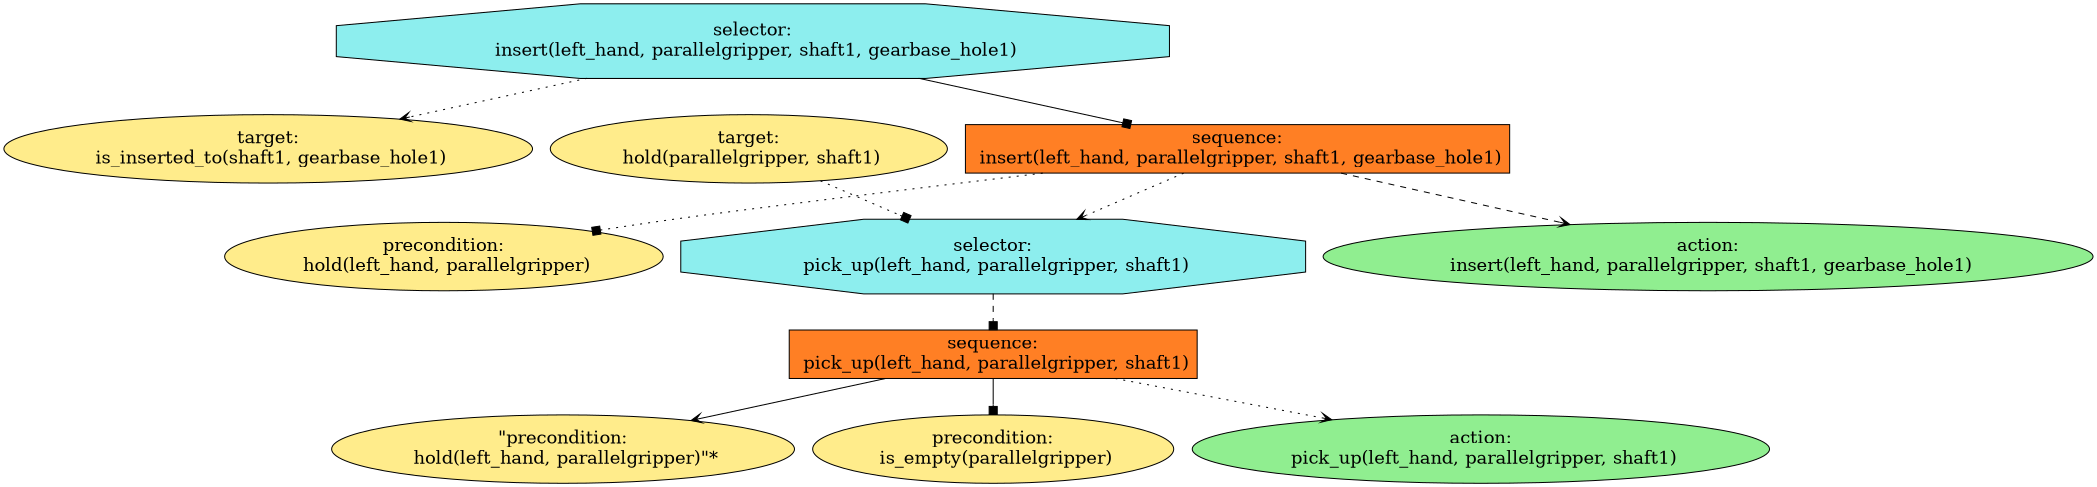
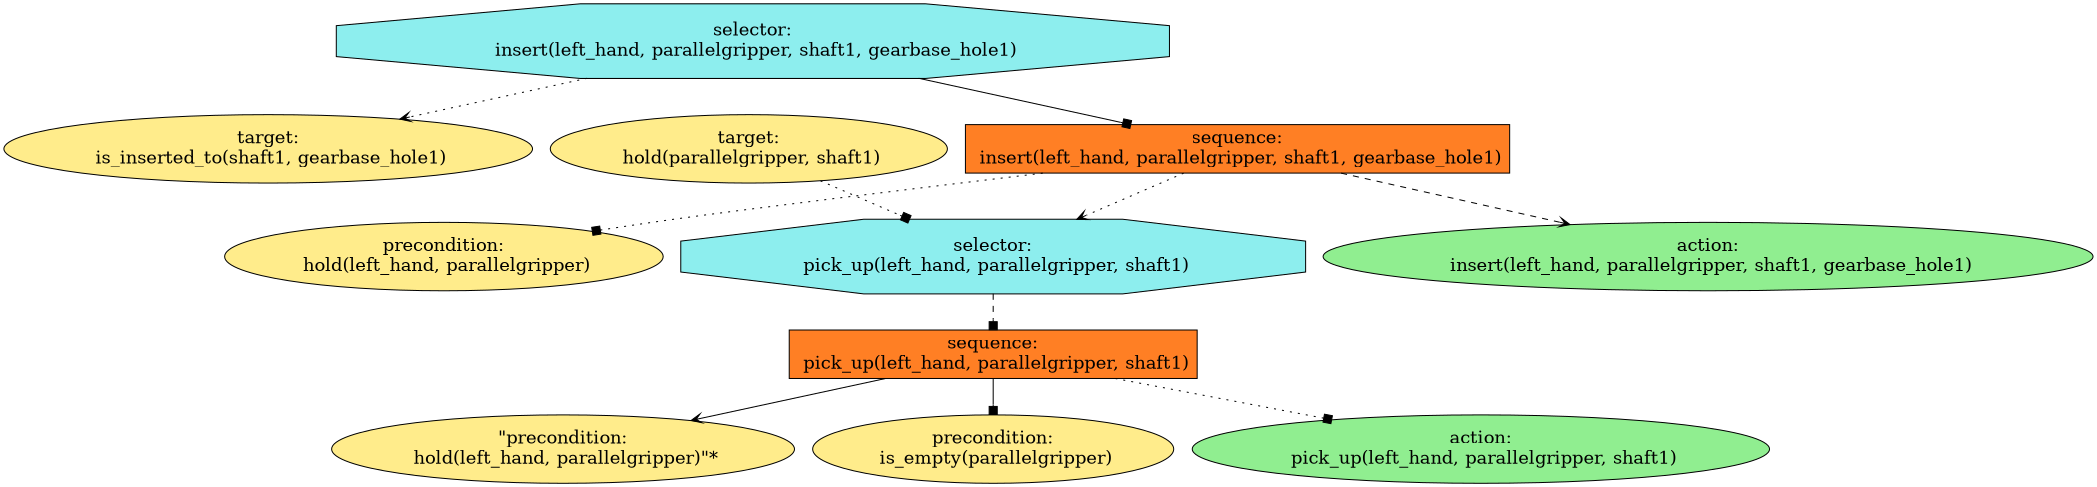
(1218, 398) -> (1218, 398)
